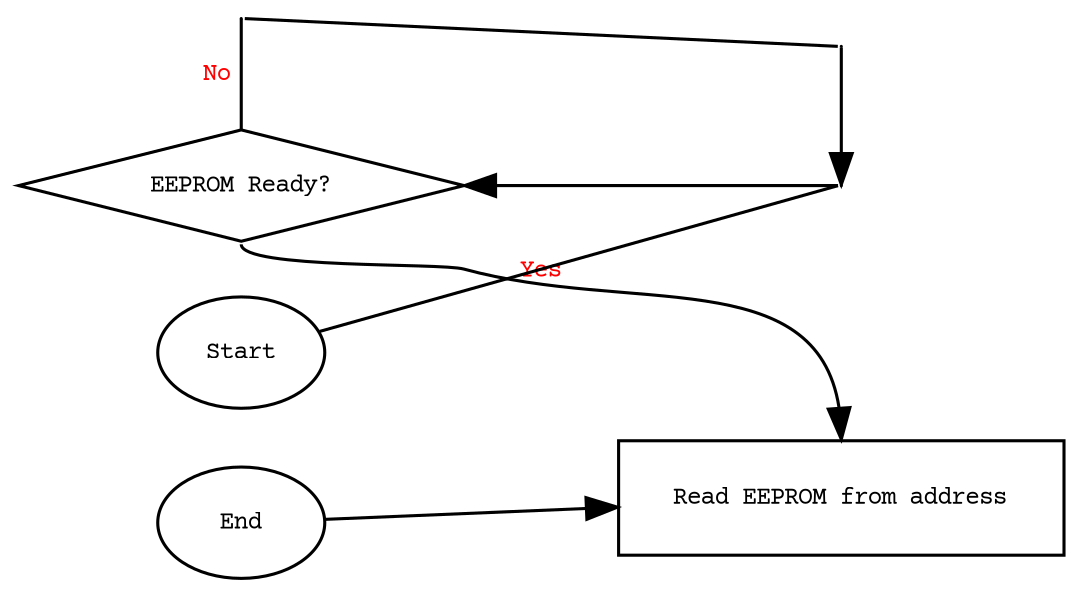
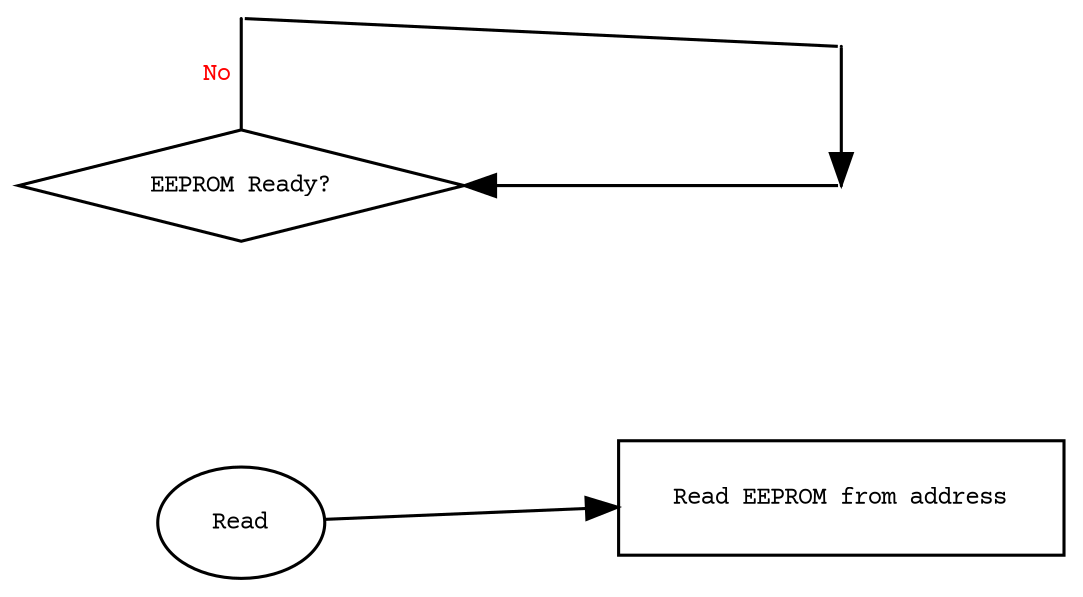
(563, 286) -> none
(241, 353) -> none
(241, 523) -> (241, 523)
